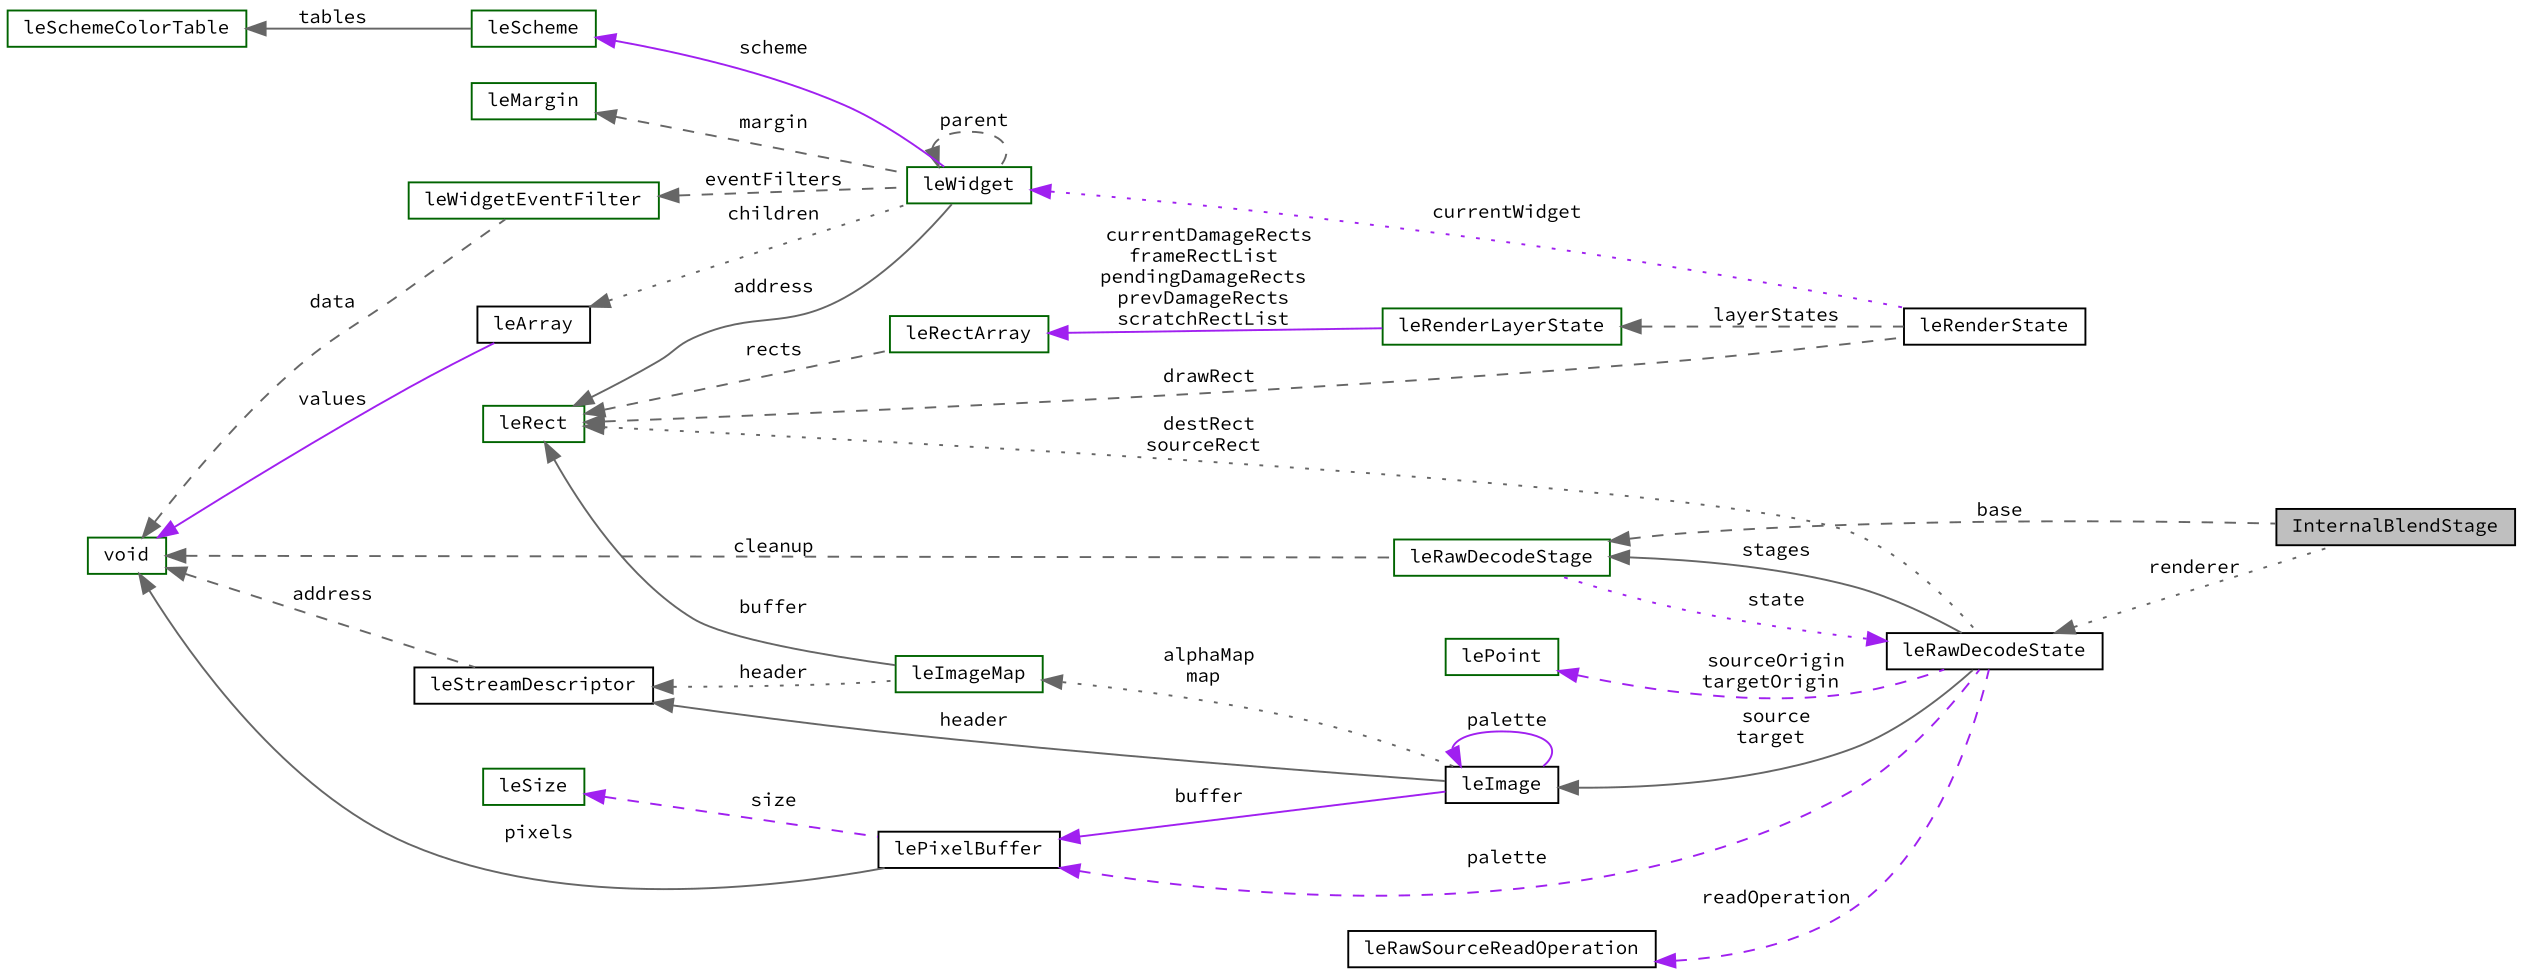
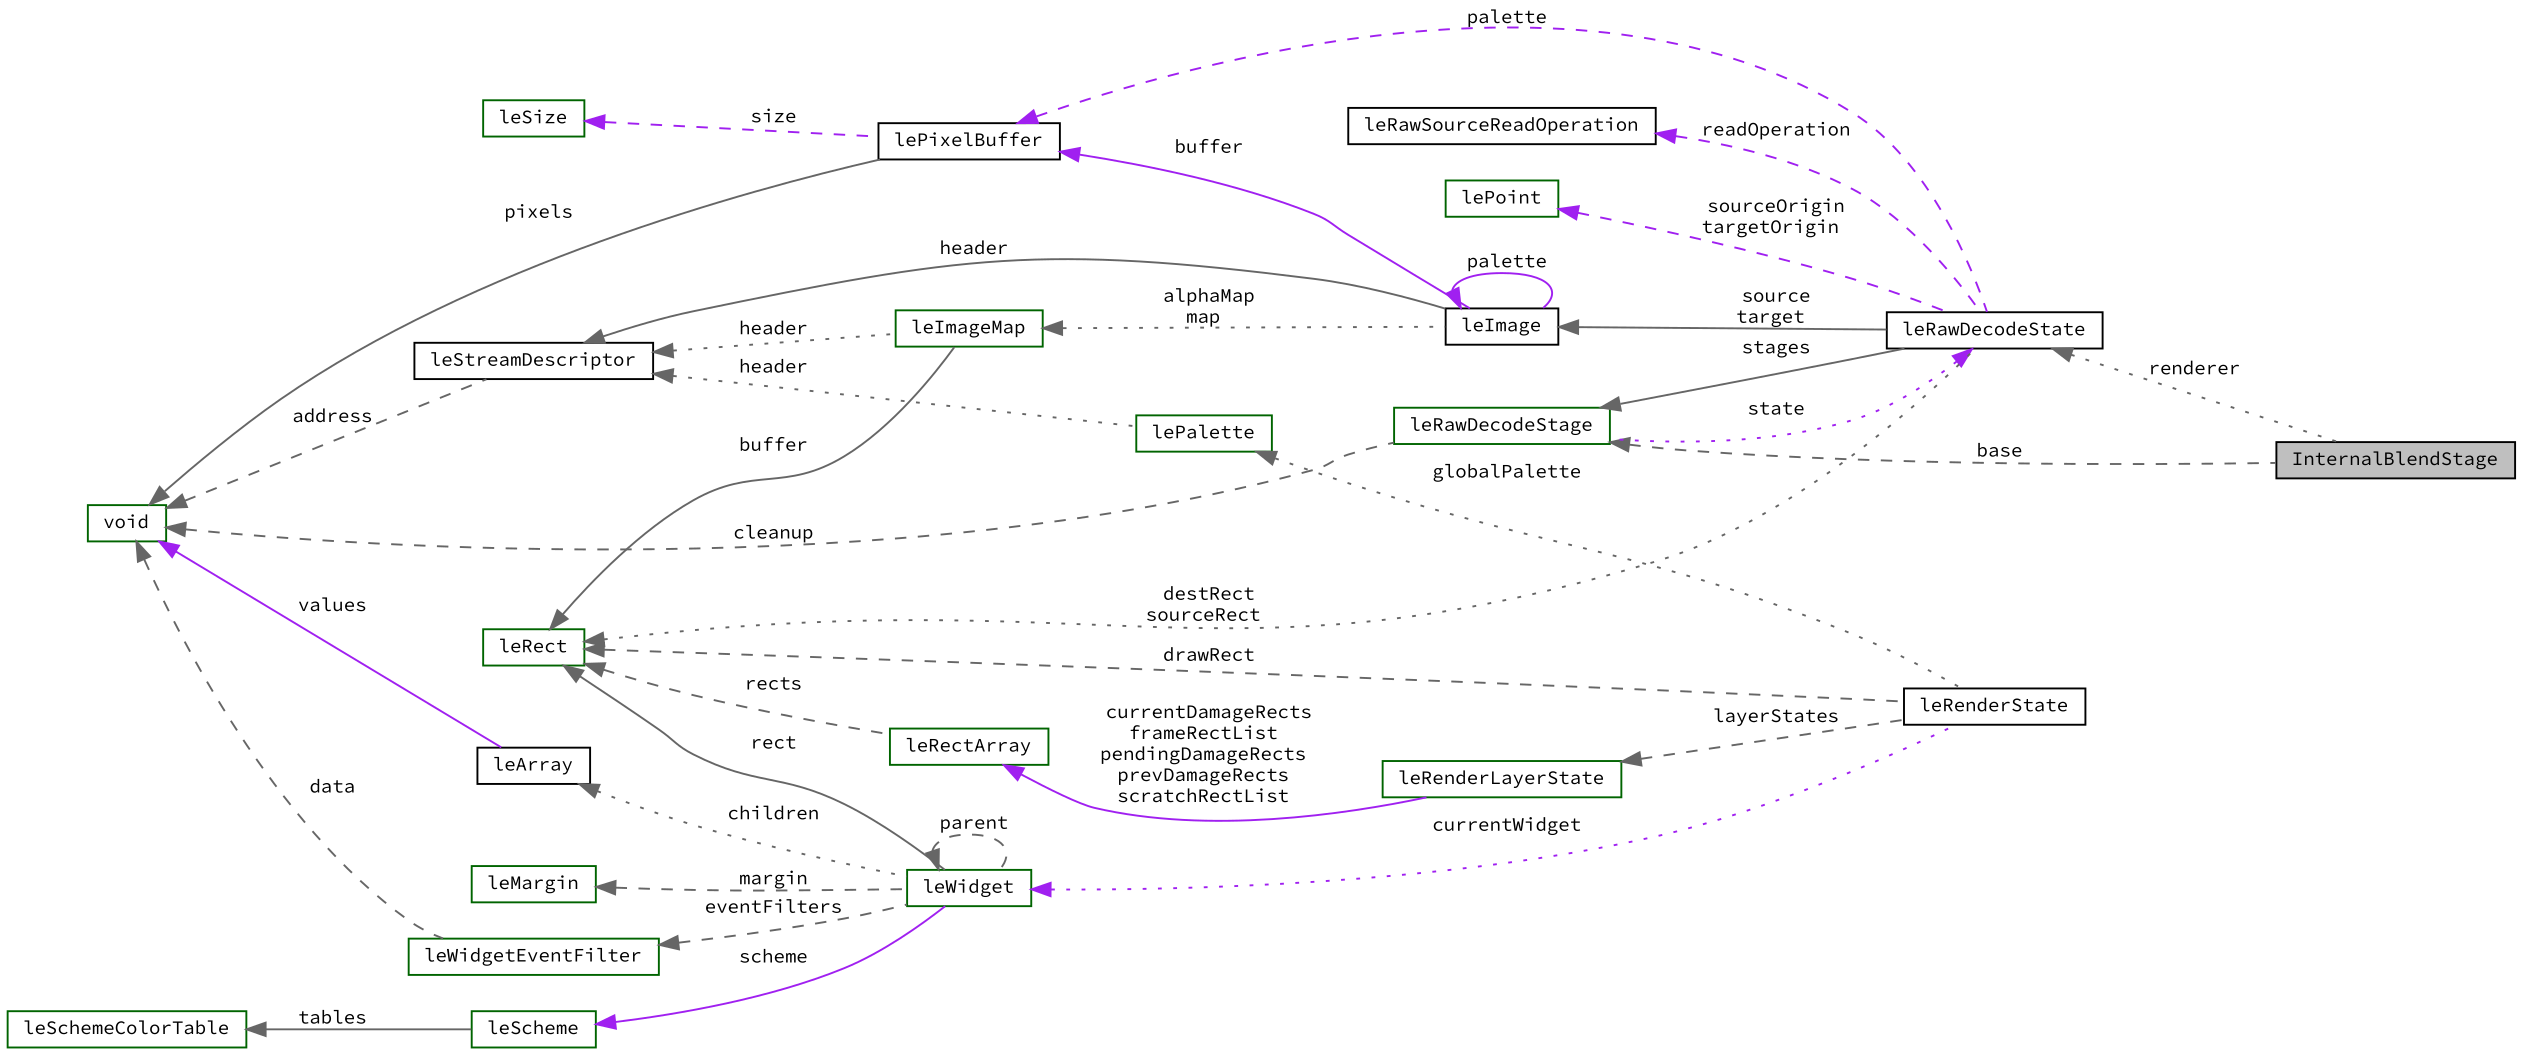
(769, 287) -> (769, 744)
none -> (1204, 434)
